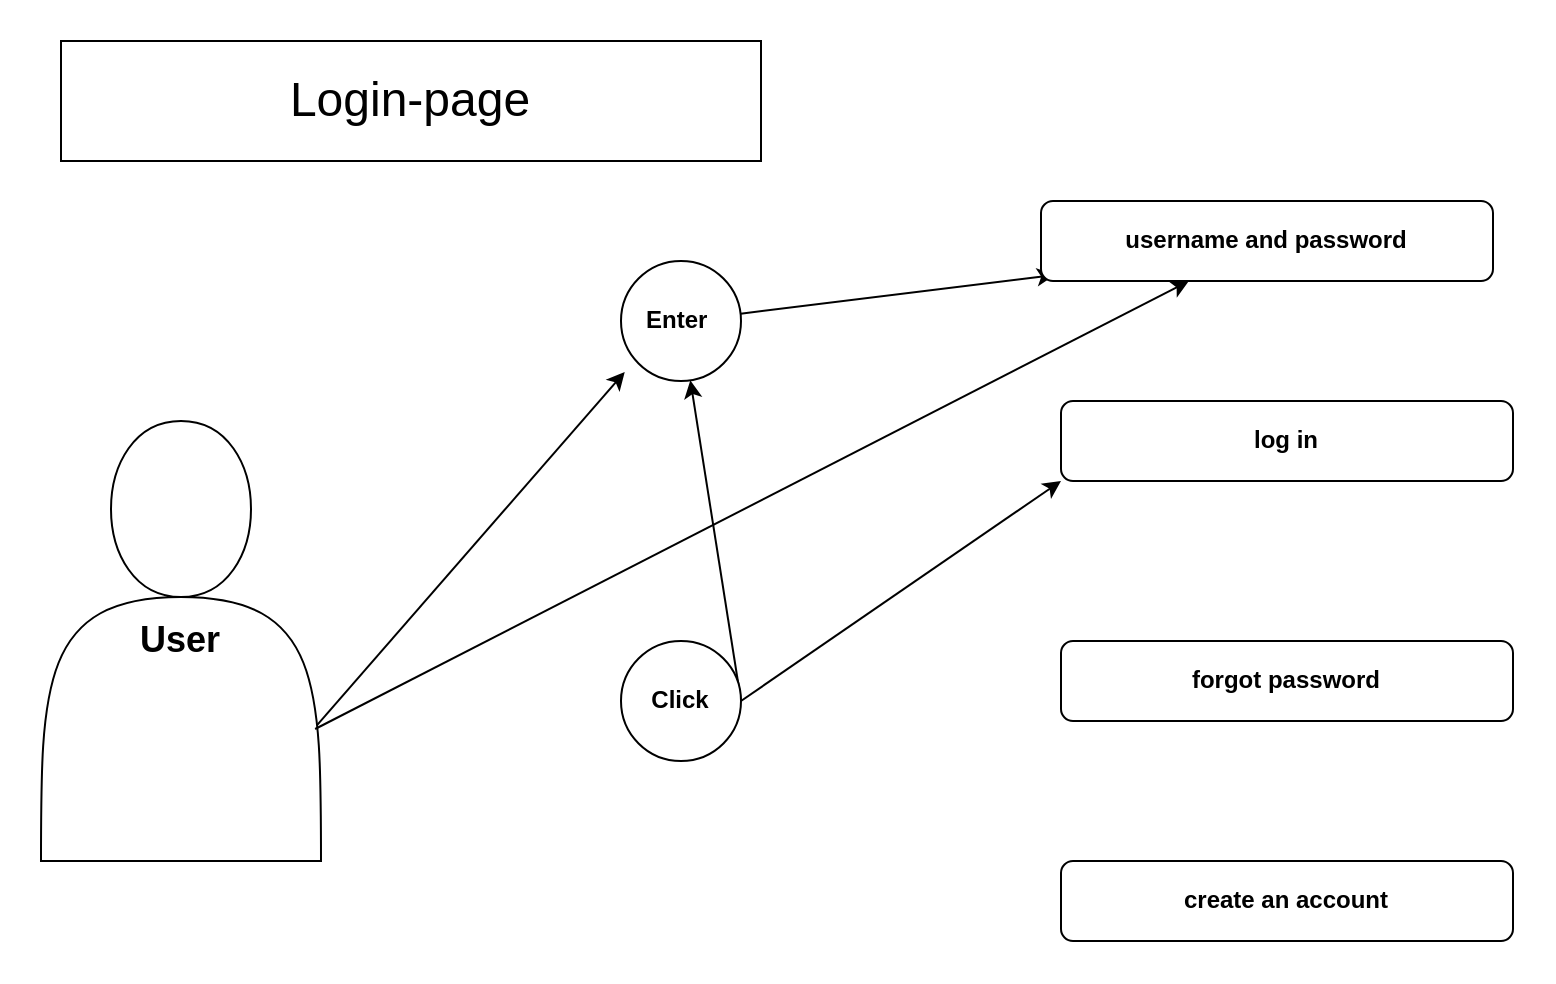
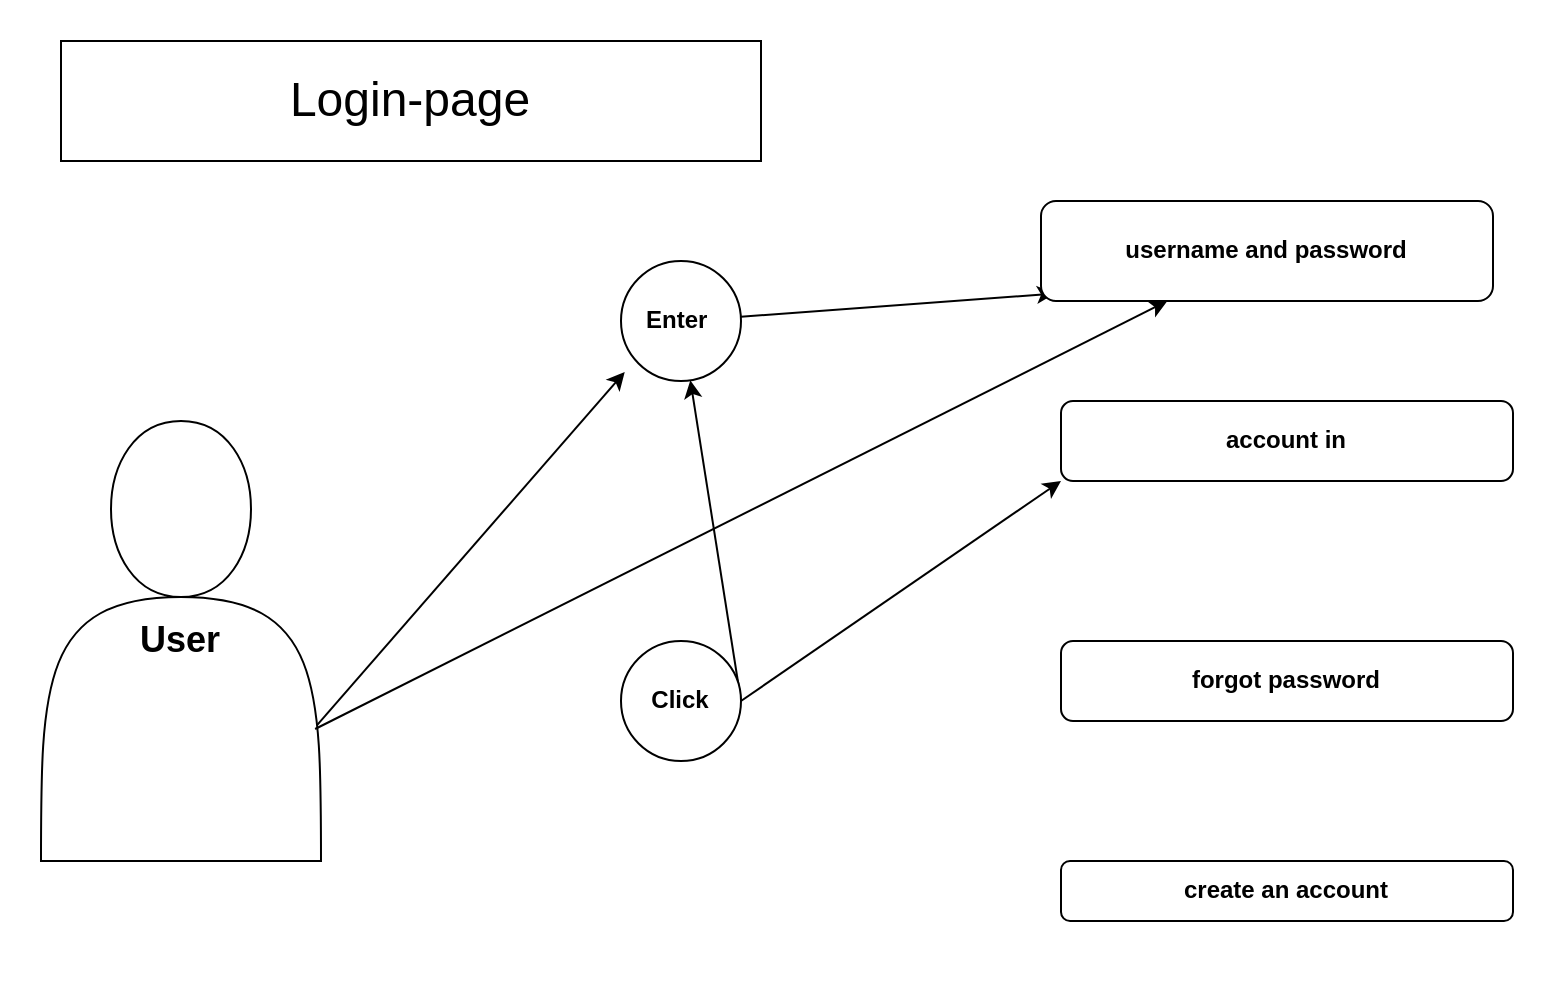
(1267, 241) -> (1267, 251)
(1287, 441) -> (1287, 441)
(1287, 901) -> (1287, 891)
